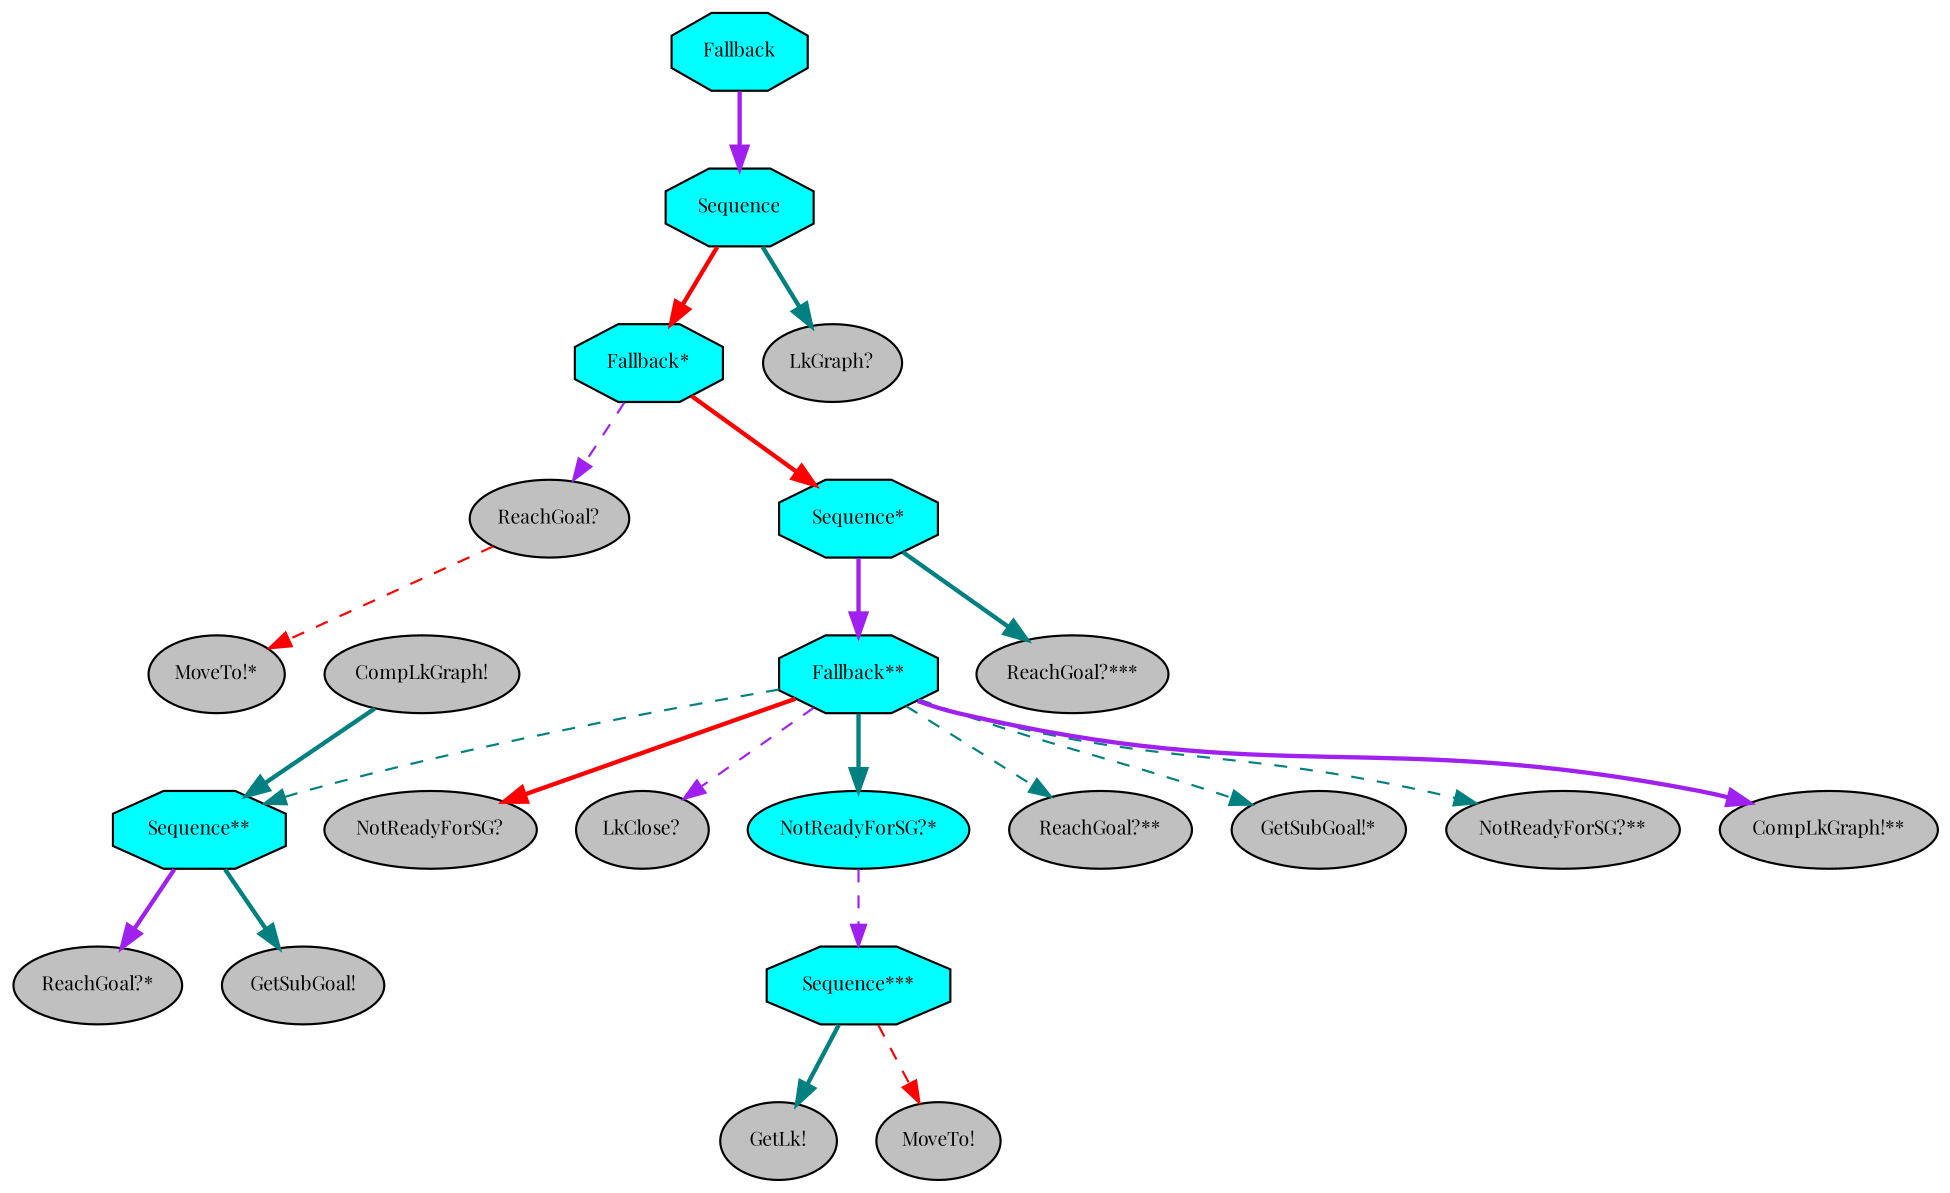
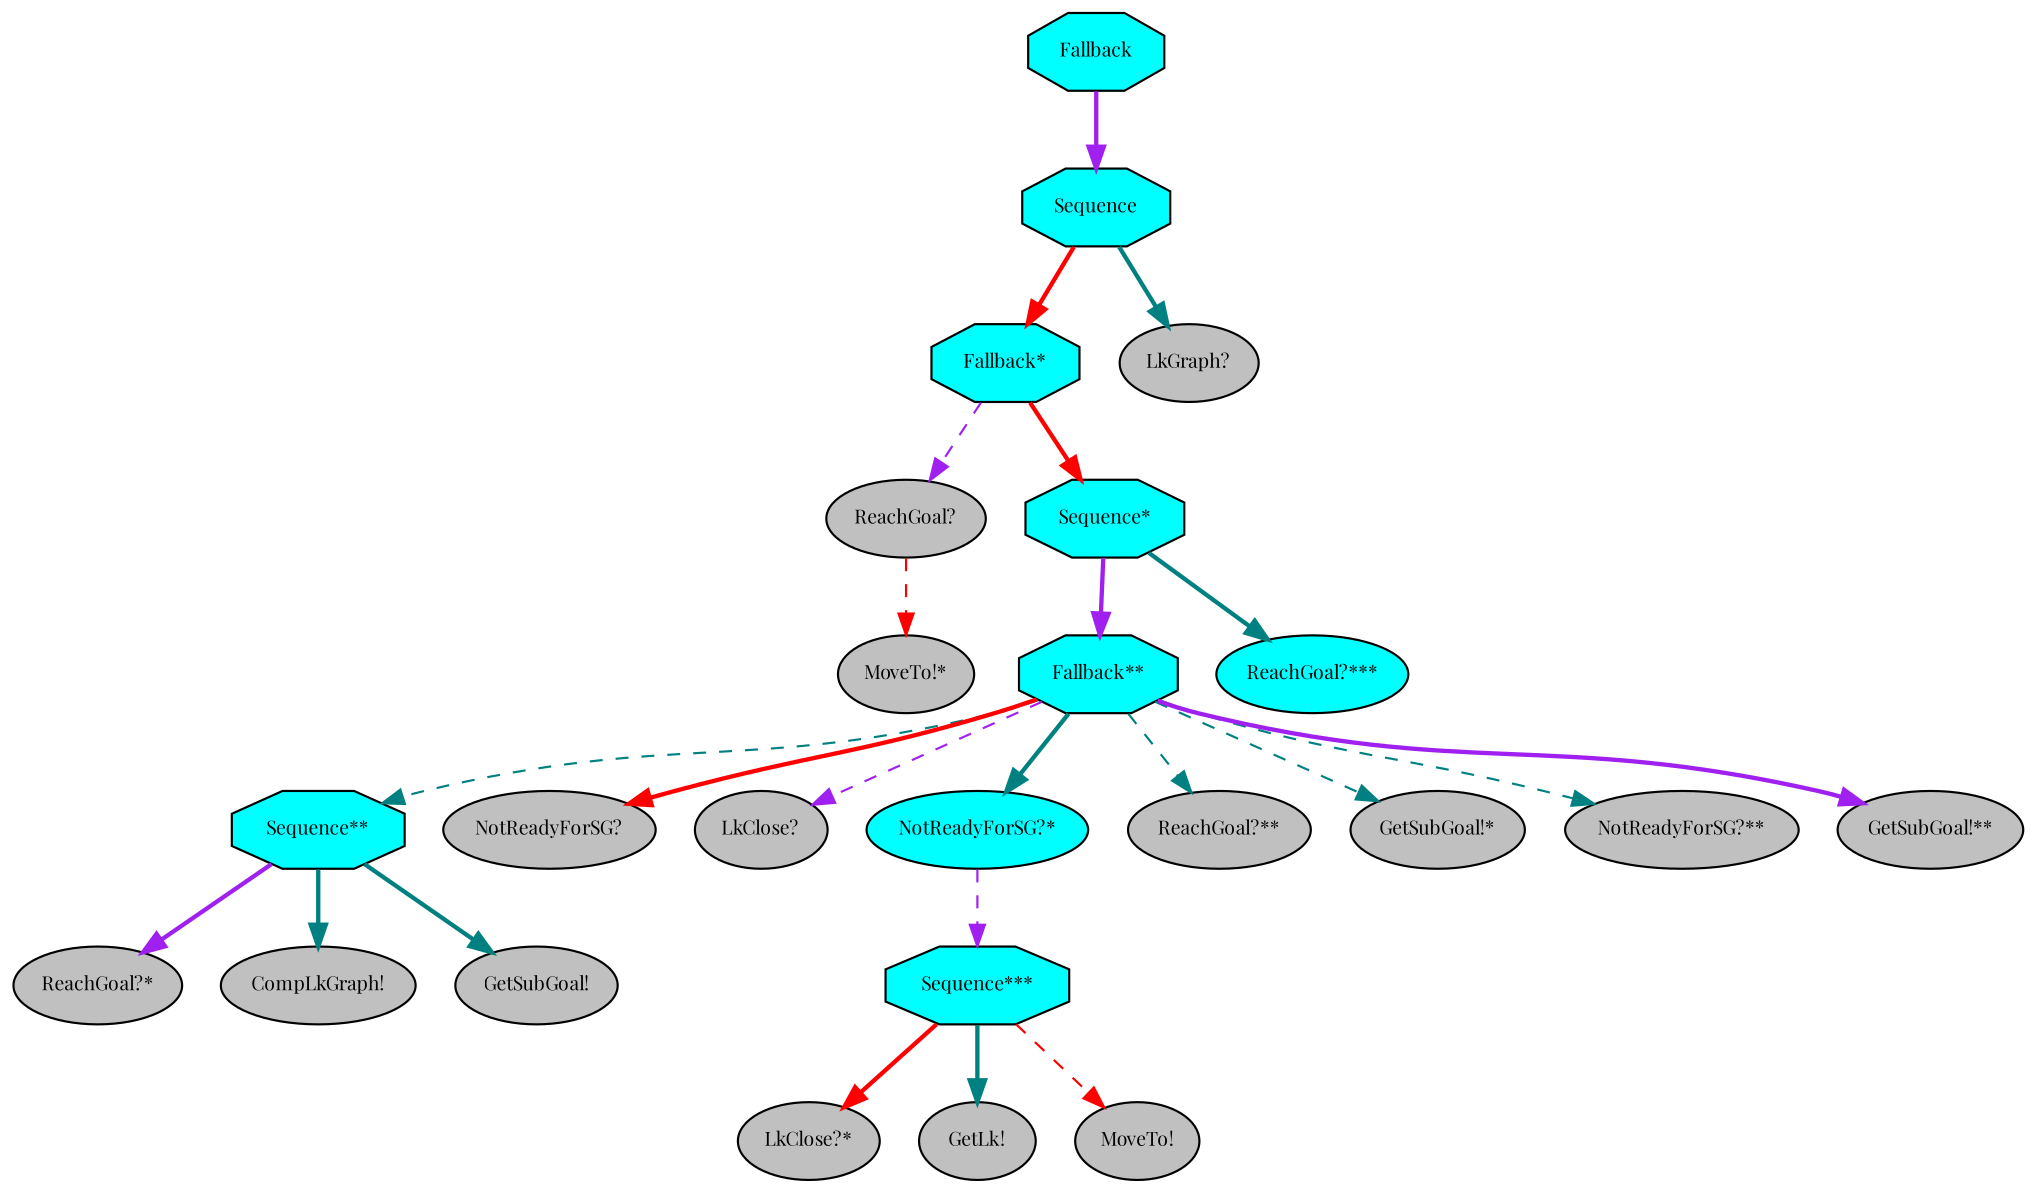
(1072, 674) -> (1312, 674)
(320, 746) -> (318, 897)
(1829, 830) -> (1930, 830)
none -> (809, 1141)
